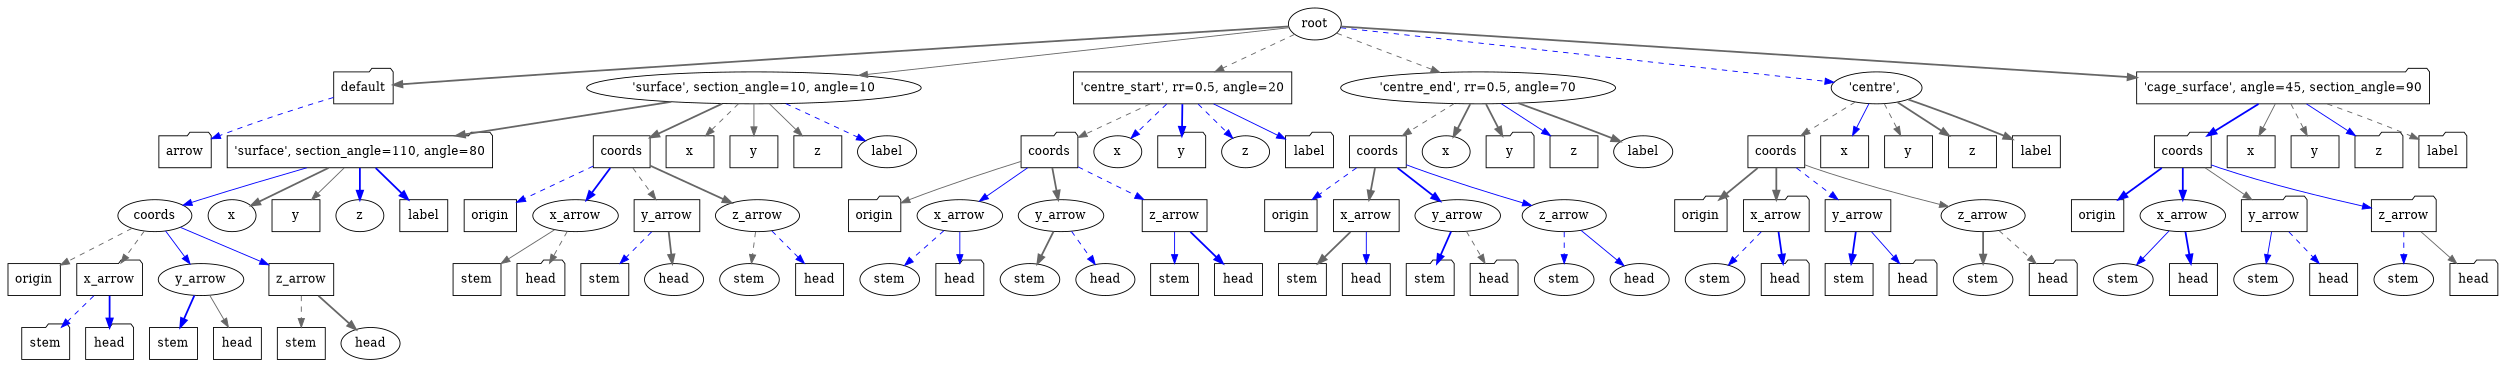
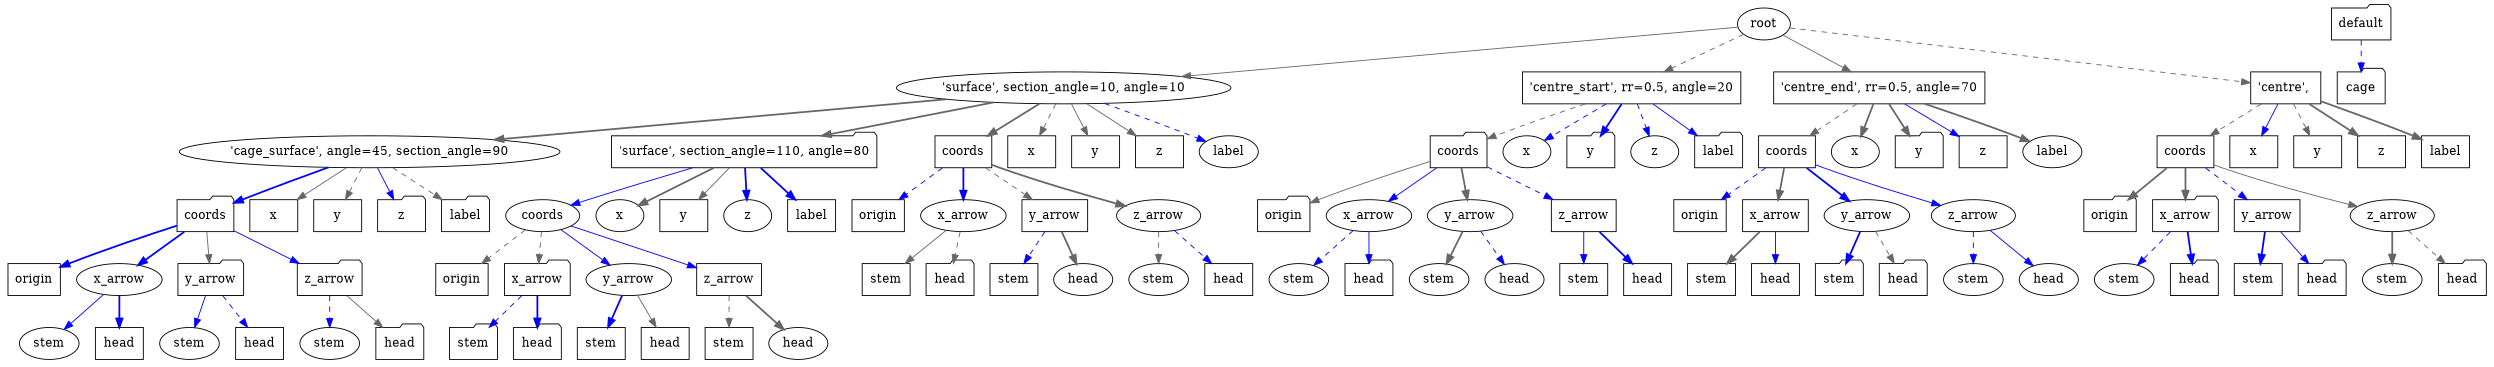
(1384, 51) -> (1813, 51)
(1734, 52) -> (725, 119)
(845, 54) -> none
(1583, 54) -> (2016, 55)
(1478, 88) -> (1879, 88)
(1877, 88) -> (2286, 88)
(2283, 88) -> (370, 152)
(185, 152) -> (2361, 88)
